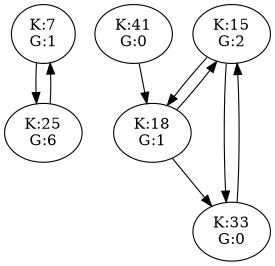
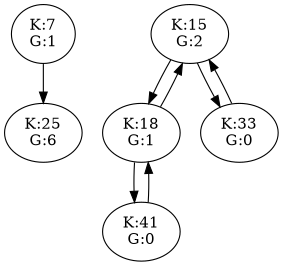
(51, 89) -> none
(189, 178) -> (134, 177)
